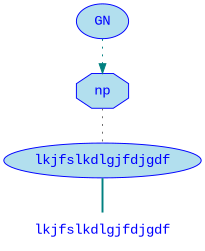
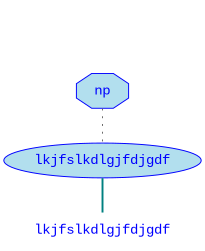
(103, 21) -> none
